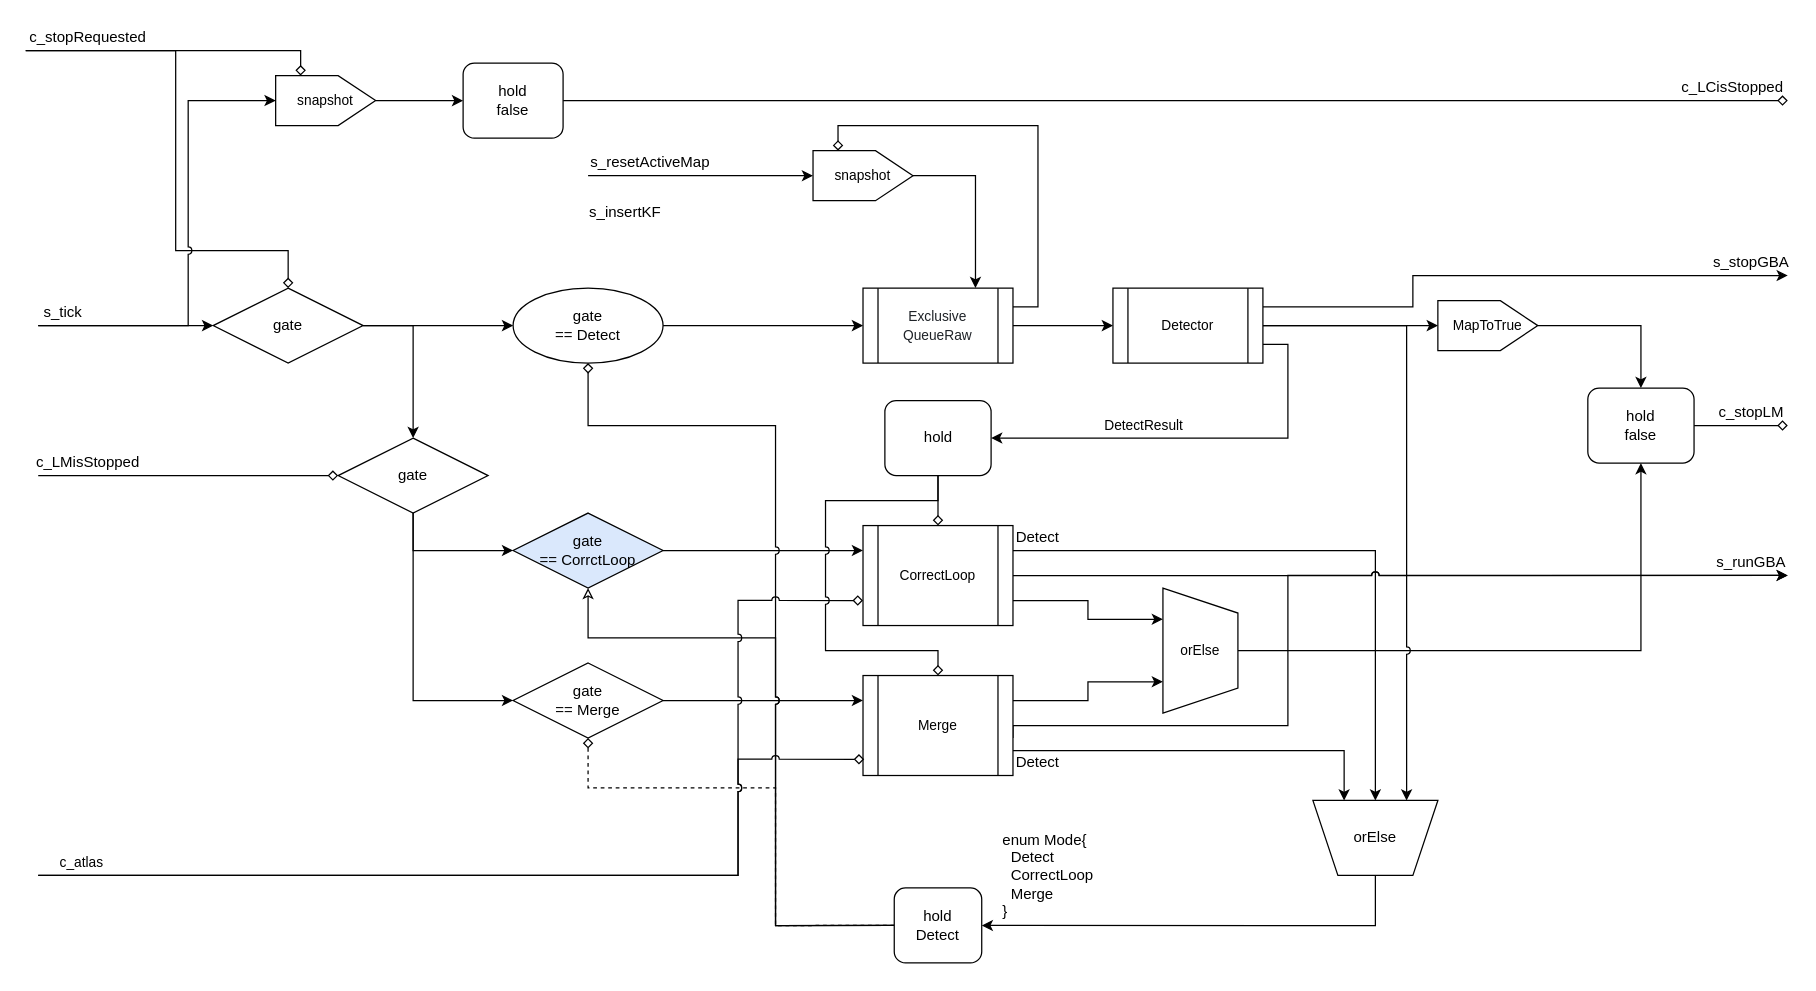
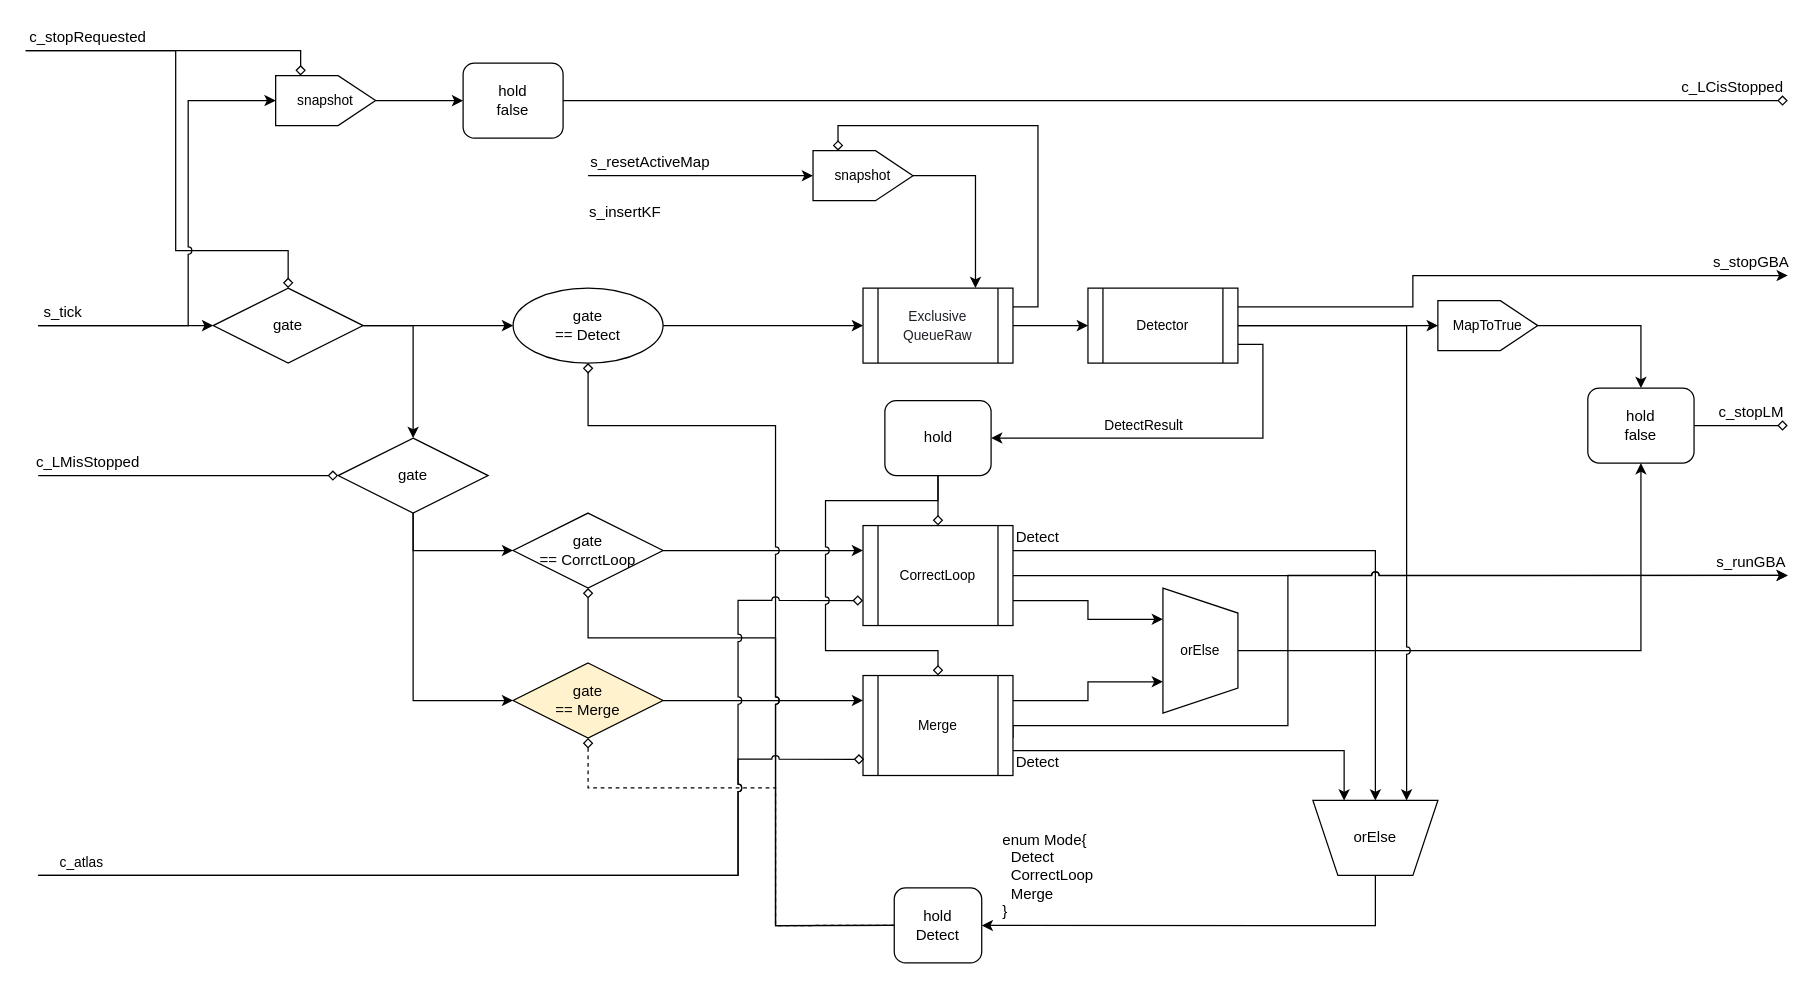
(1188, 326) -> (1163, 326)
(588, 551) -> (588, 551)
(588, 598) -> (588, 599)
(588, 701) -> (588, 701)
